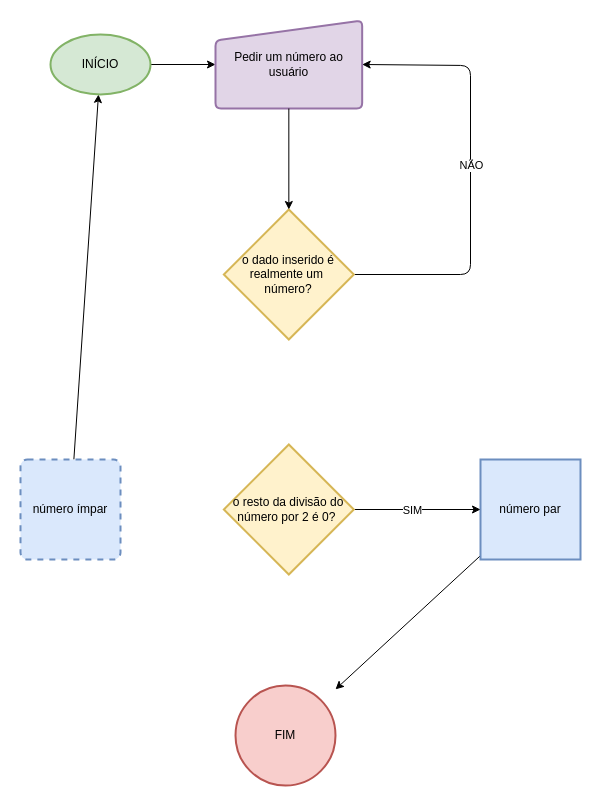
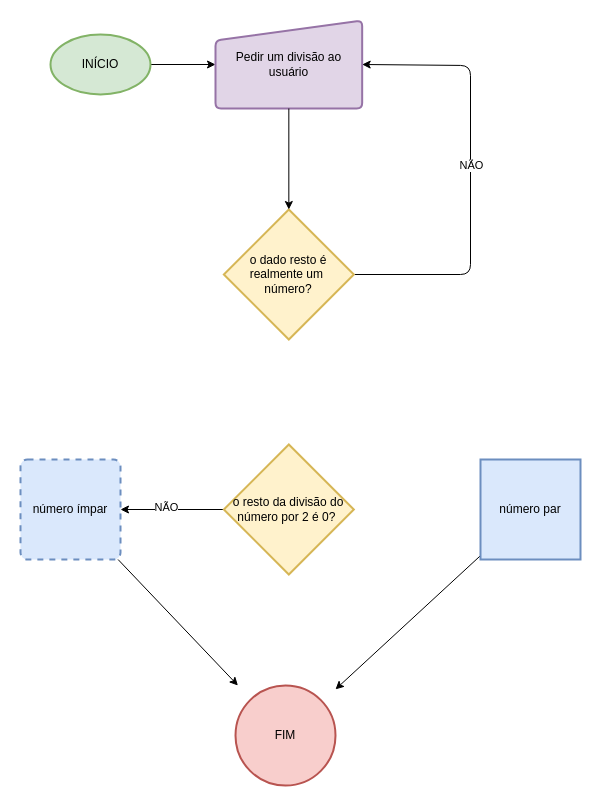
(289, 65) -> (289, 65)
(289, 275) -> (289, 275)
(86, 281) -> (175, 620)
none -> (175, 510)
(414, 510) -> none
